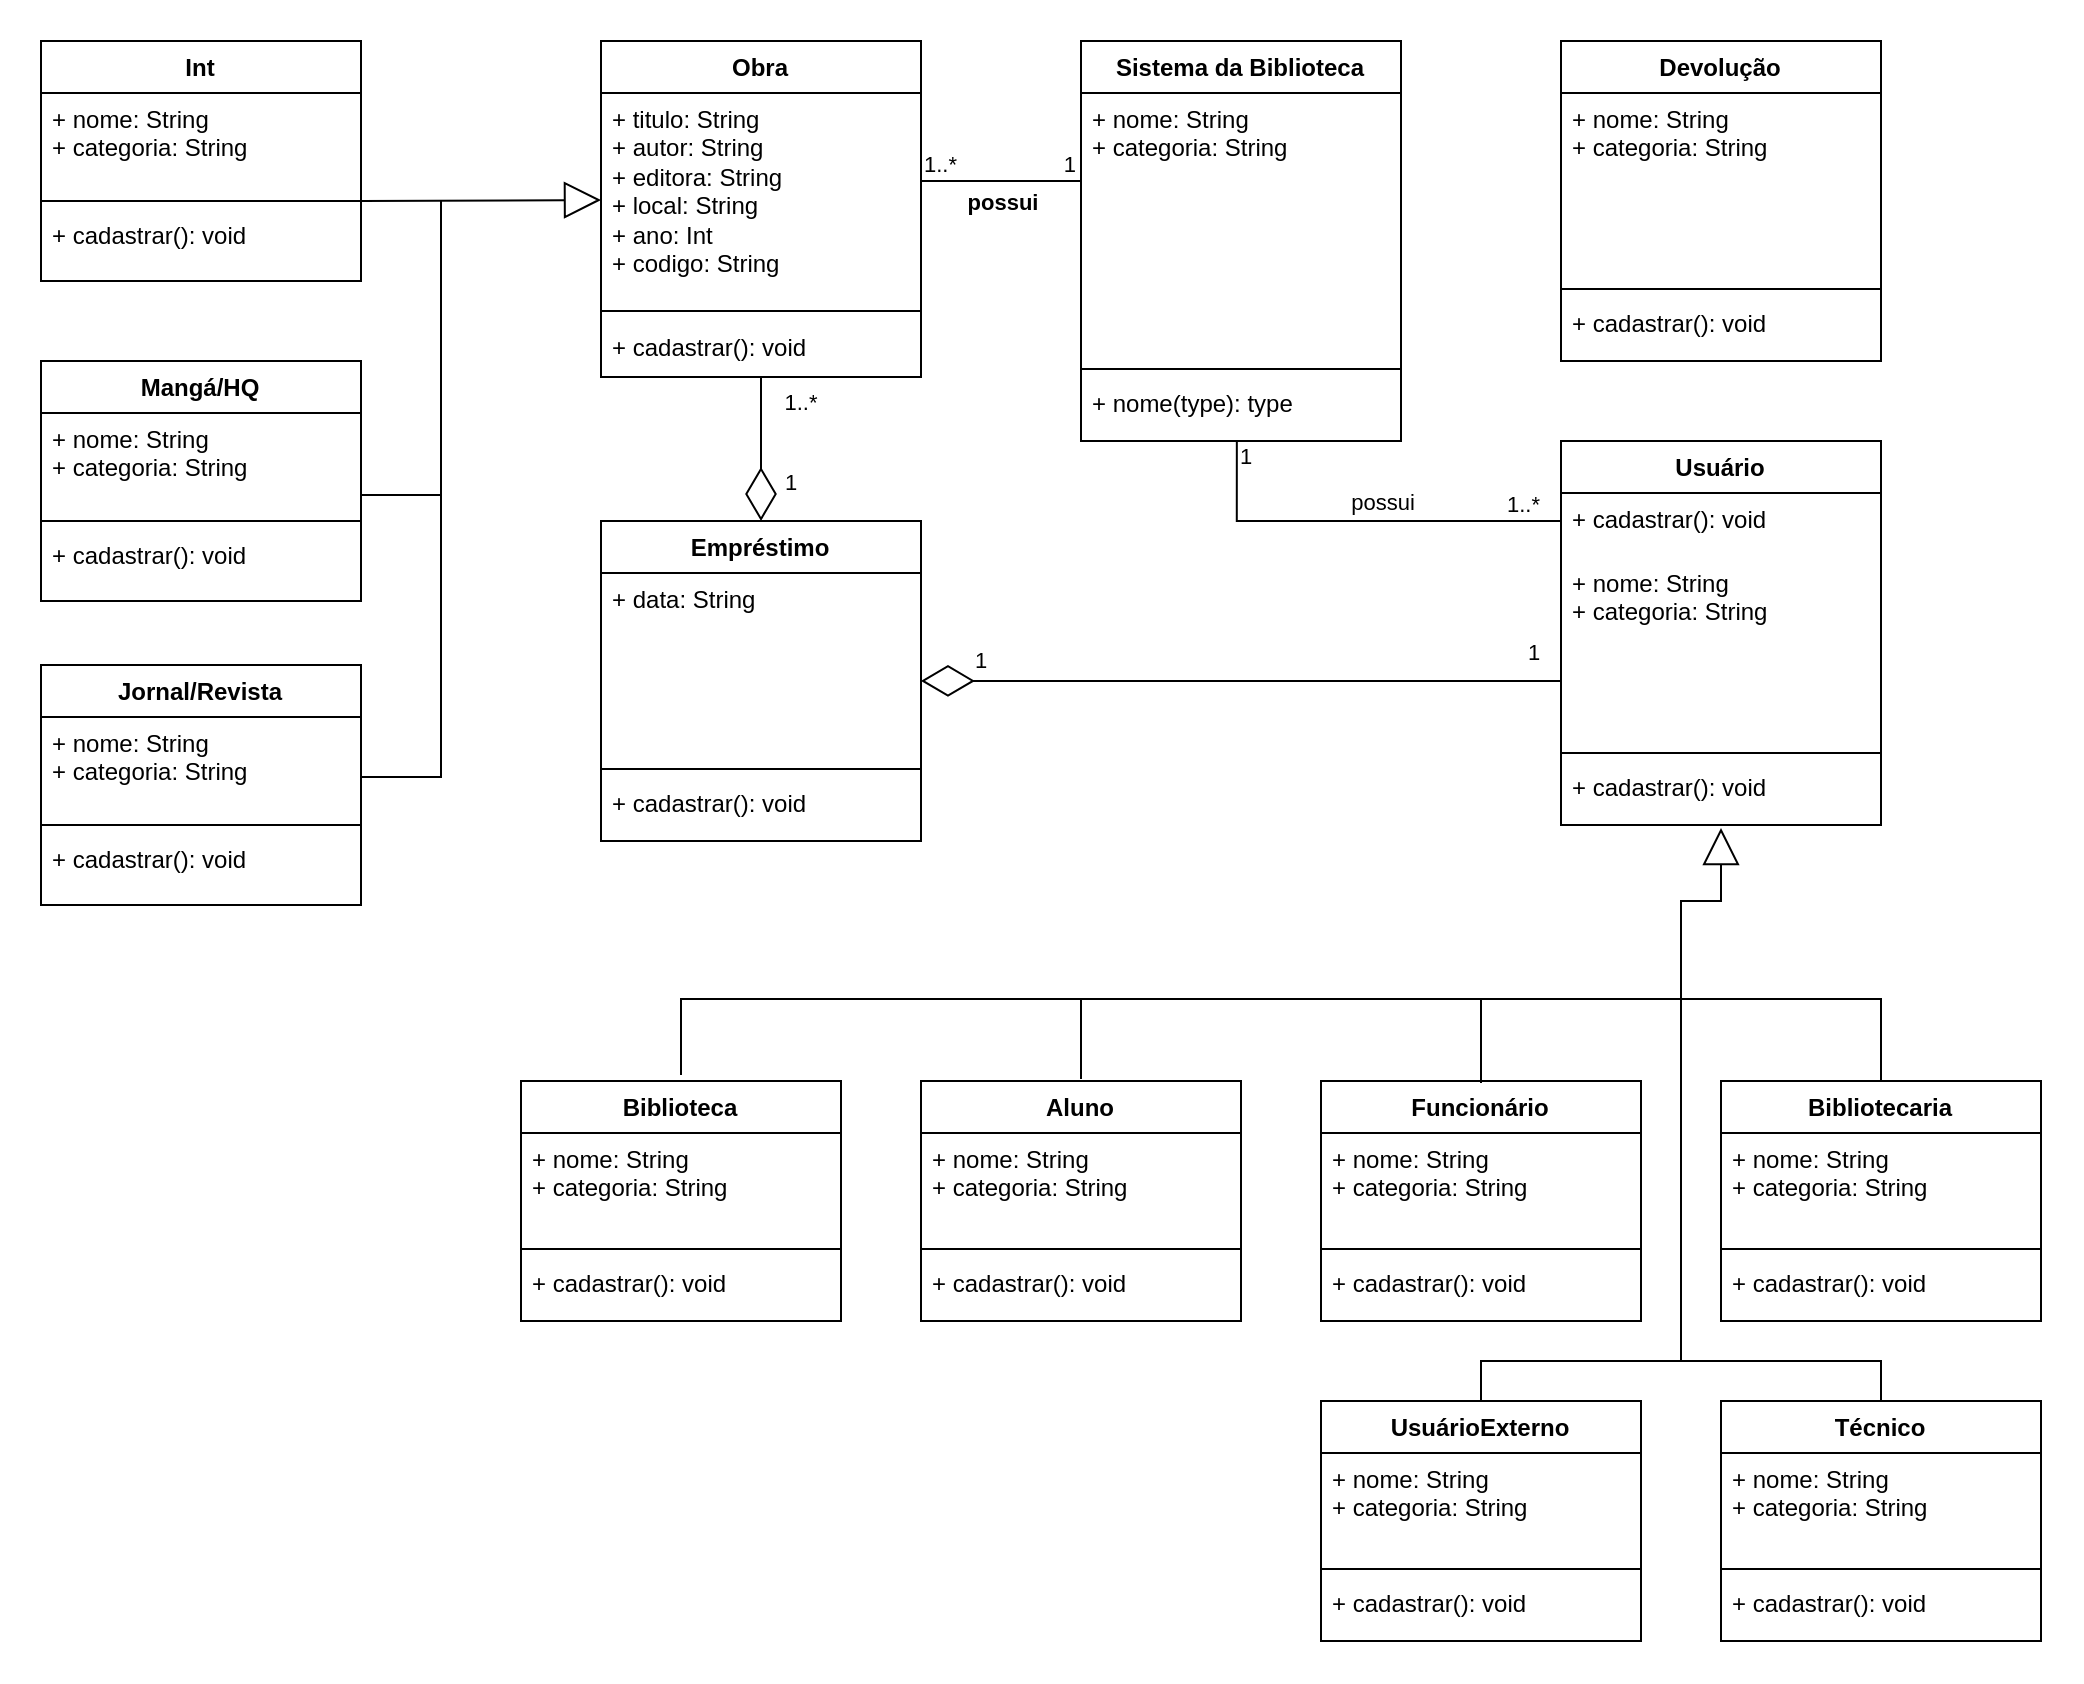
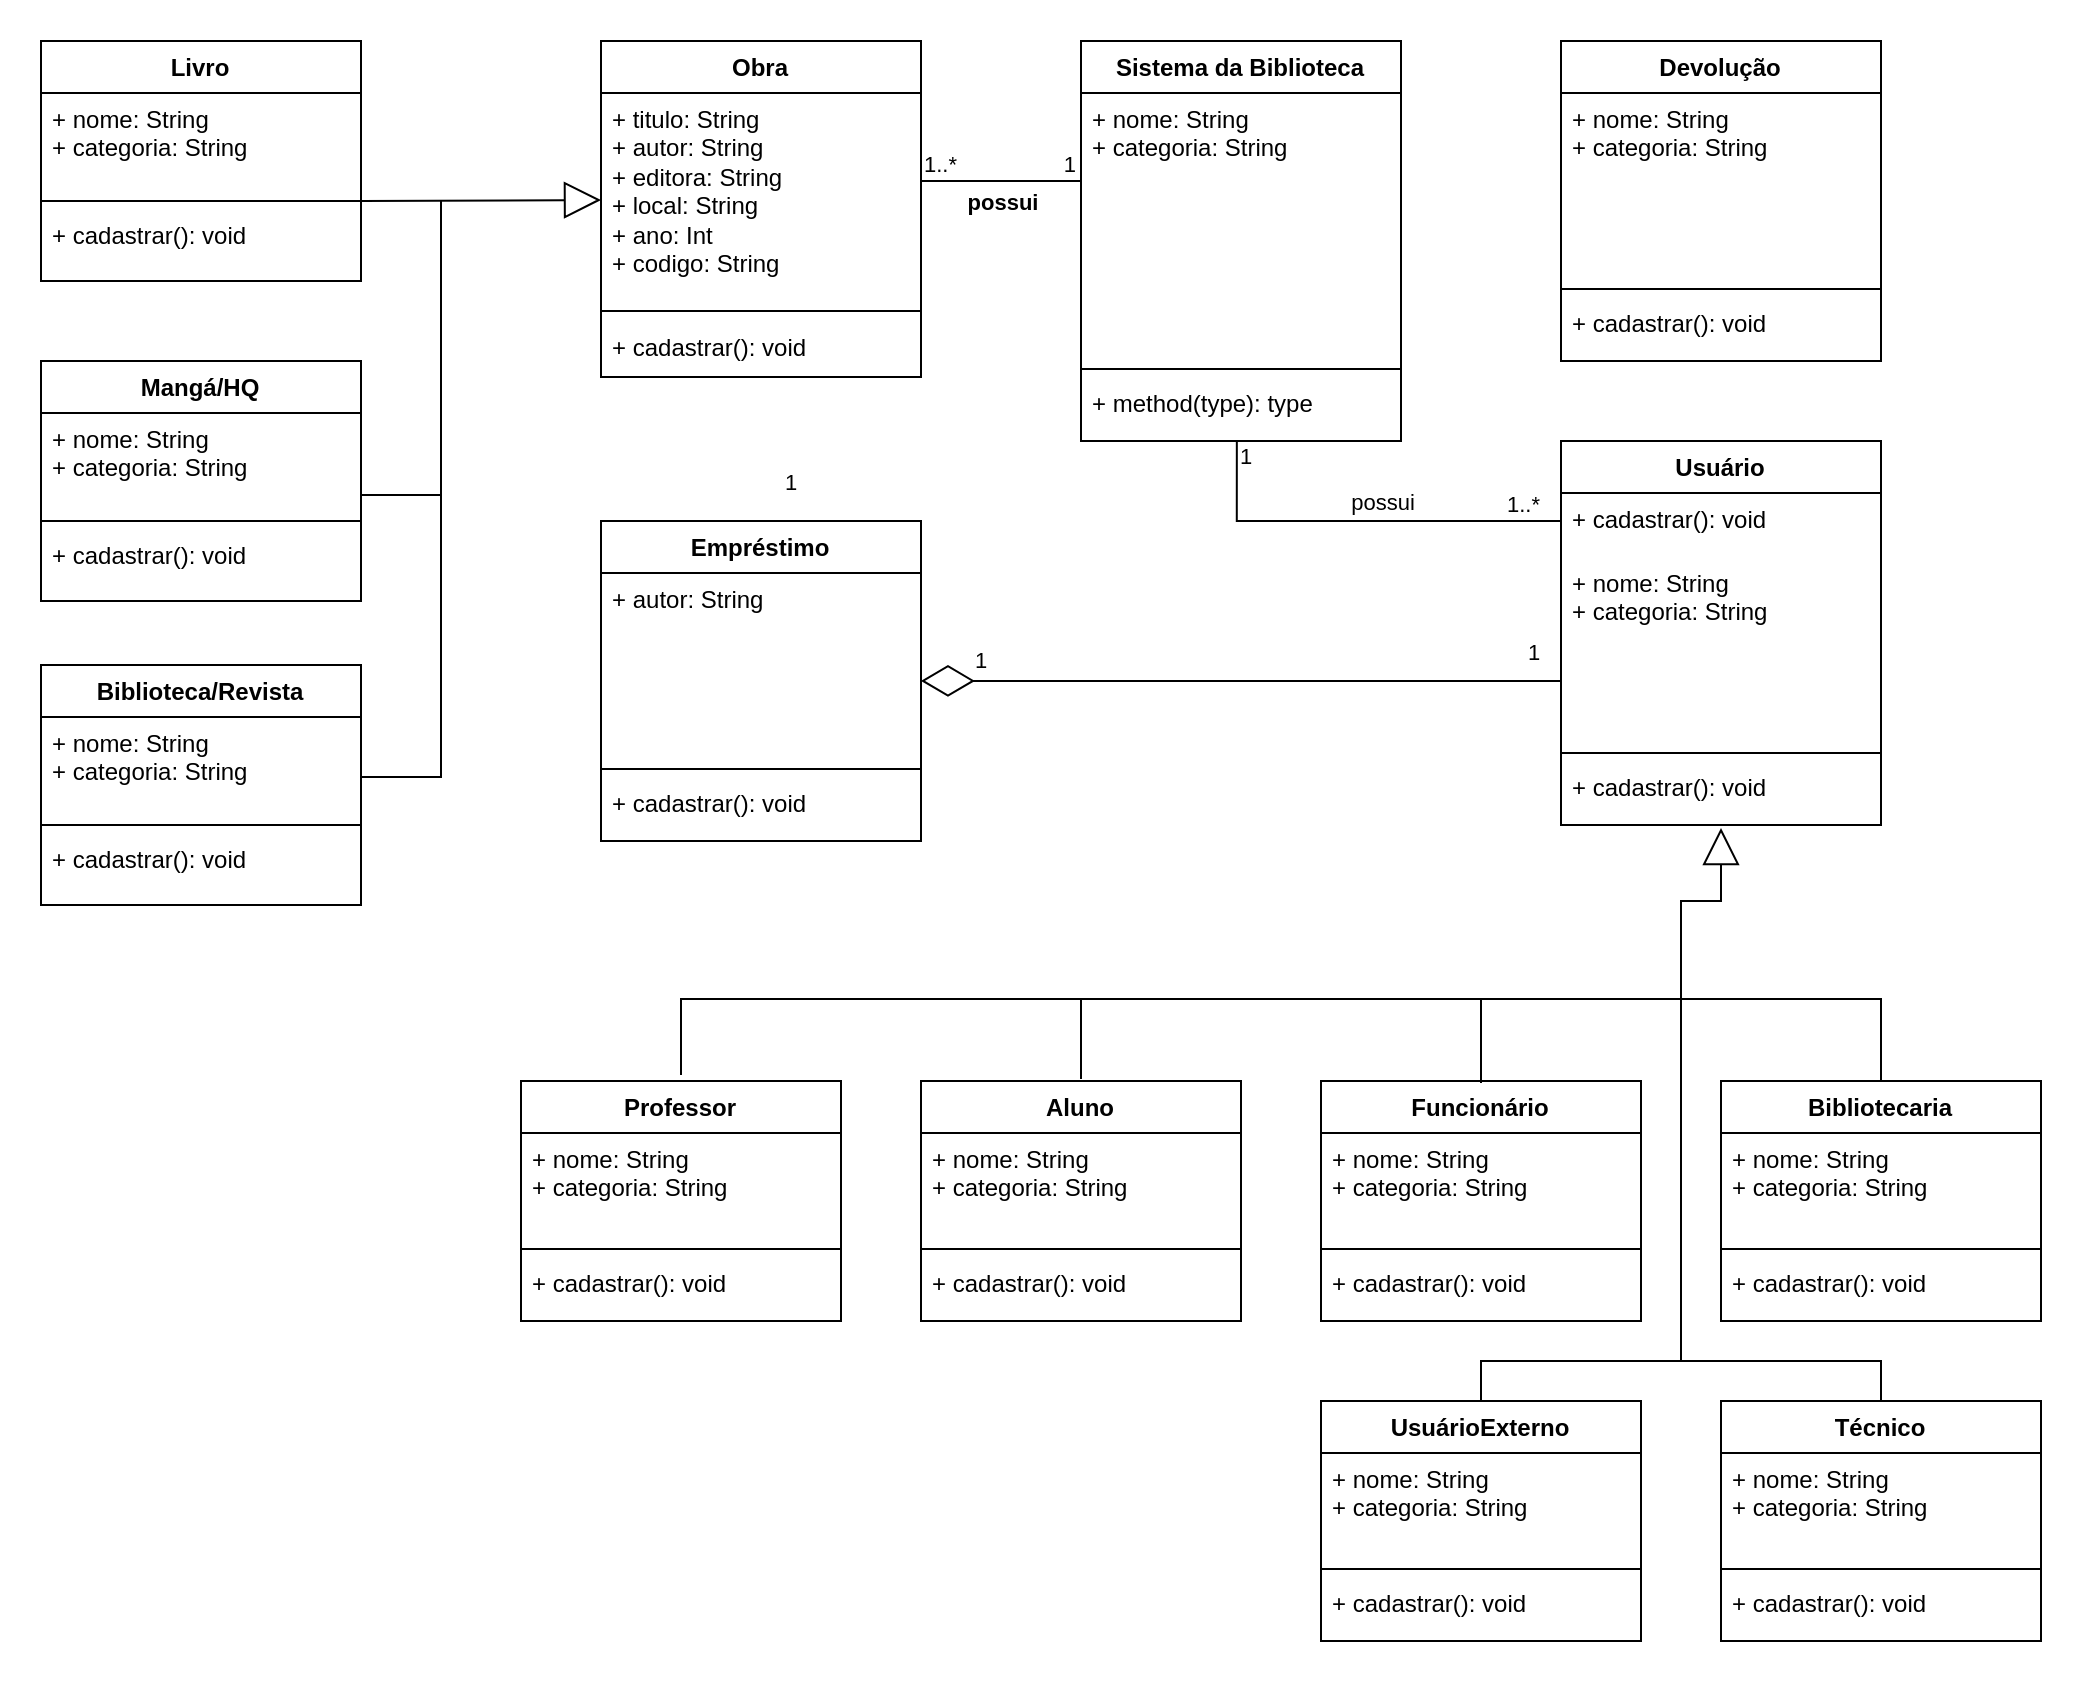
(201, 69) -> (201, 69)
(1205, 405) -> (1218, 405)
(761, 425) -> none
(695, 601) -> (701, 601)
(201, 693) -> (201, 693)
(681, 1109) -> (681, 1109)
